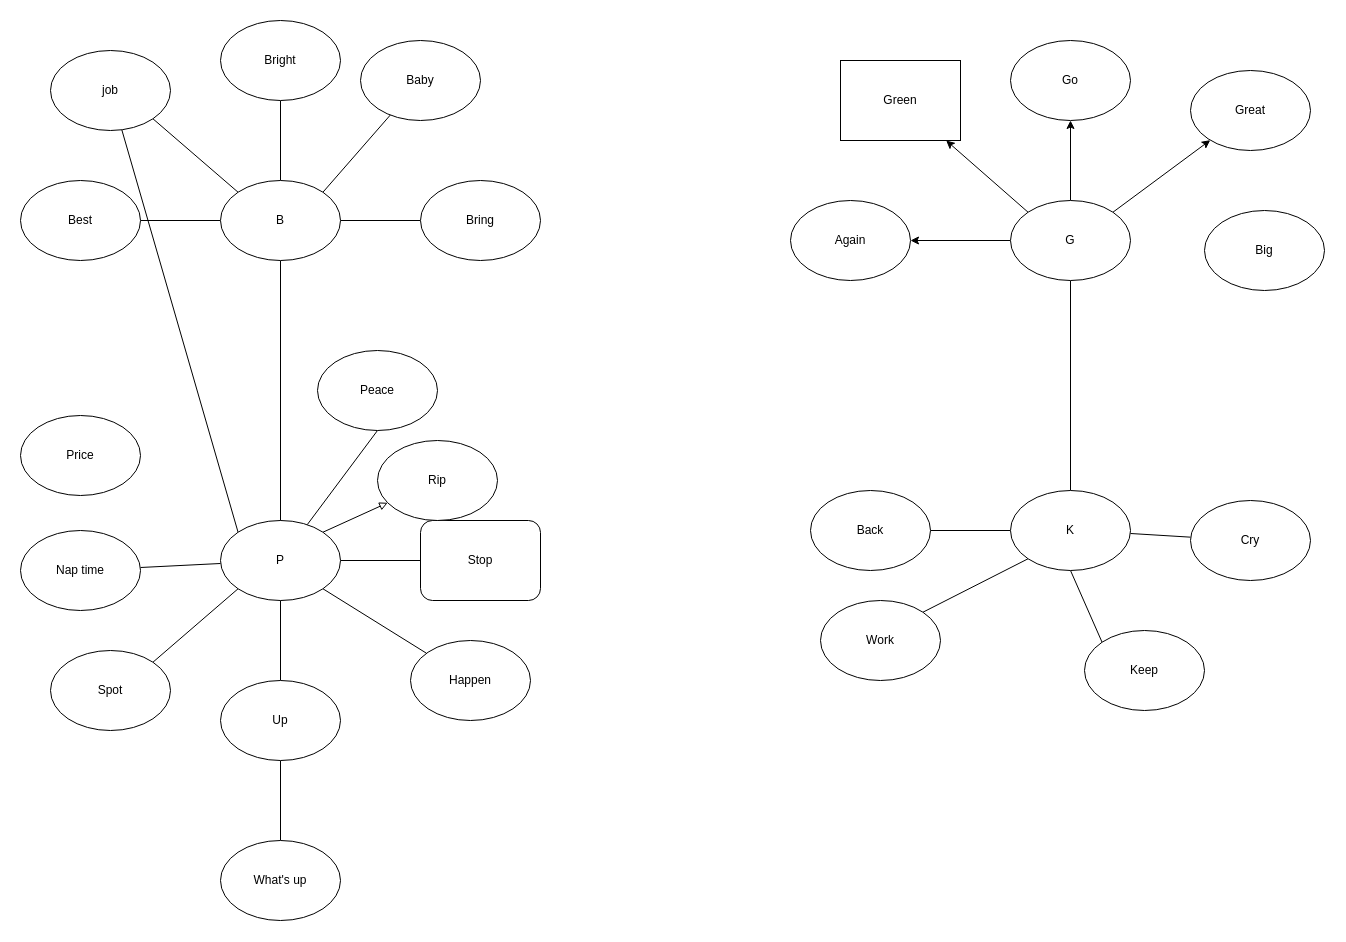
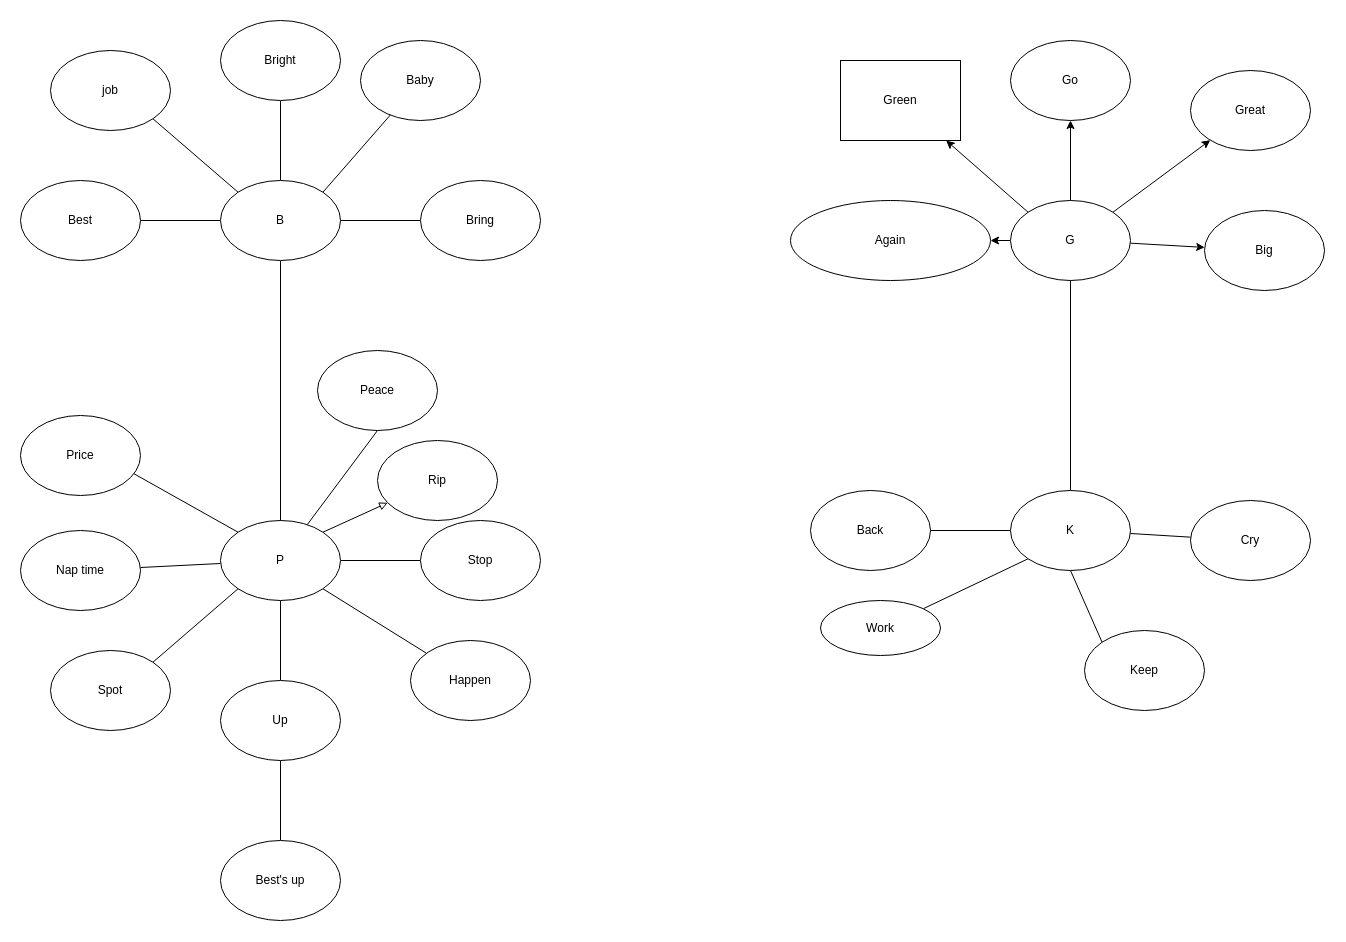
(851, 241) -> (891, 241)
none -> (1164, 245)
(180, 331) -> (186, 503)
(481, 561) -> (481, 561)
(881, 641) -> (881, 628)
(281, 881) -> (281, 881)
